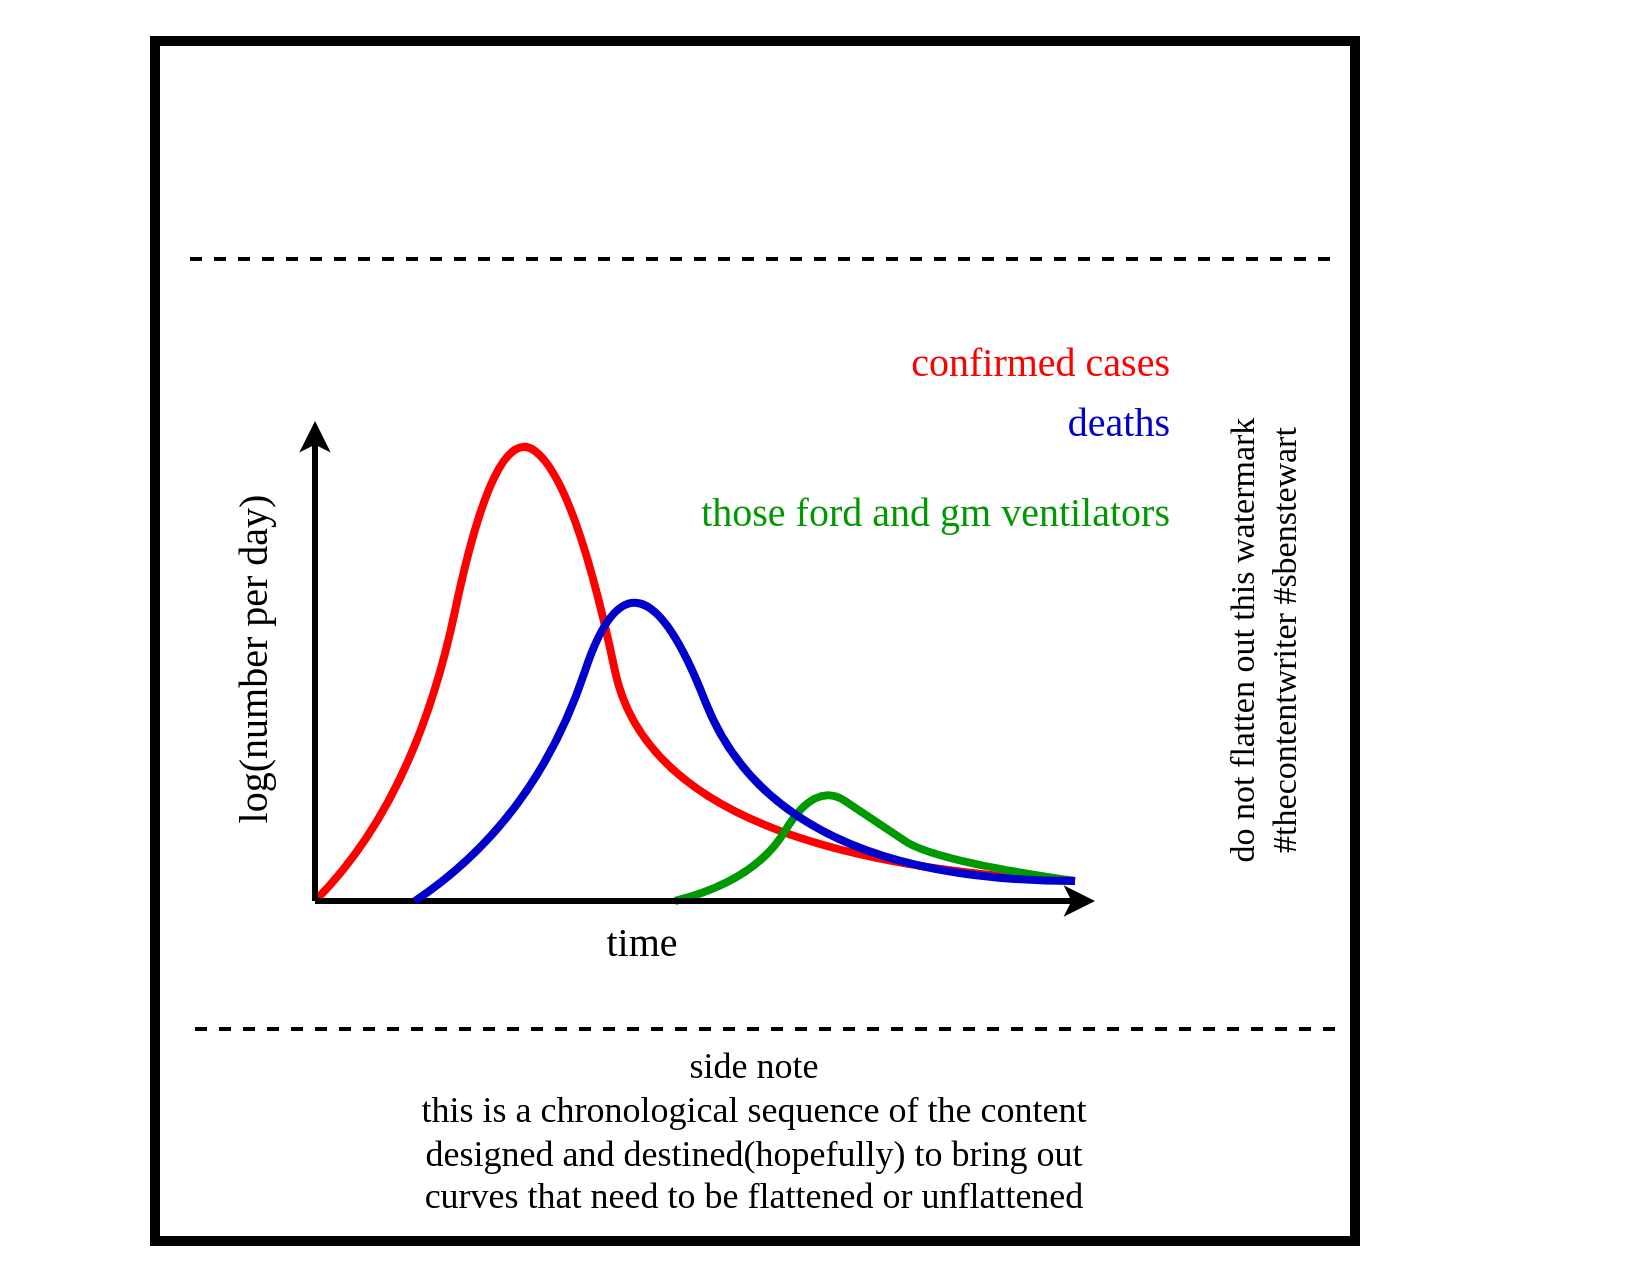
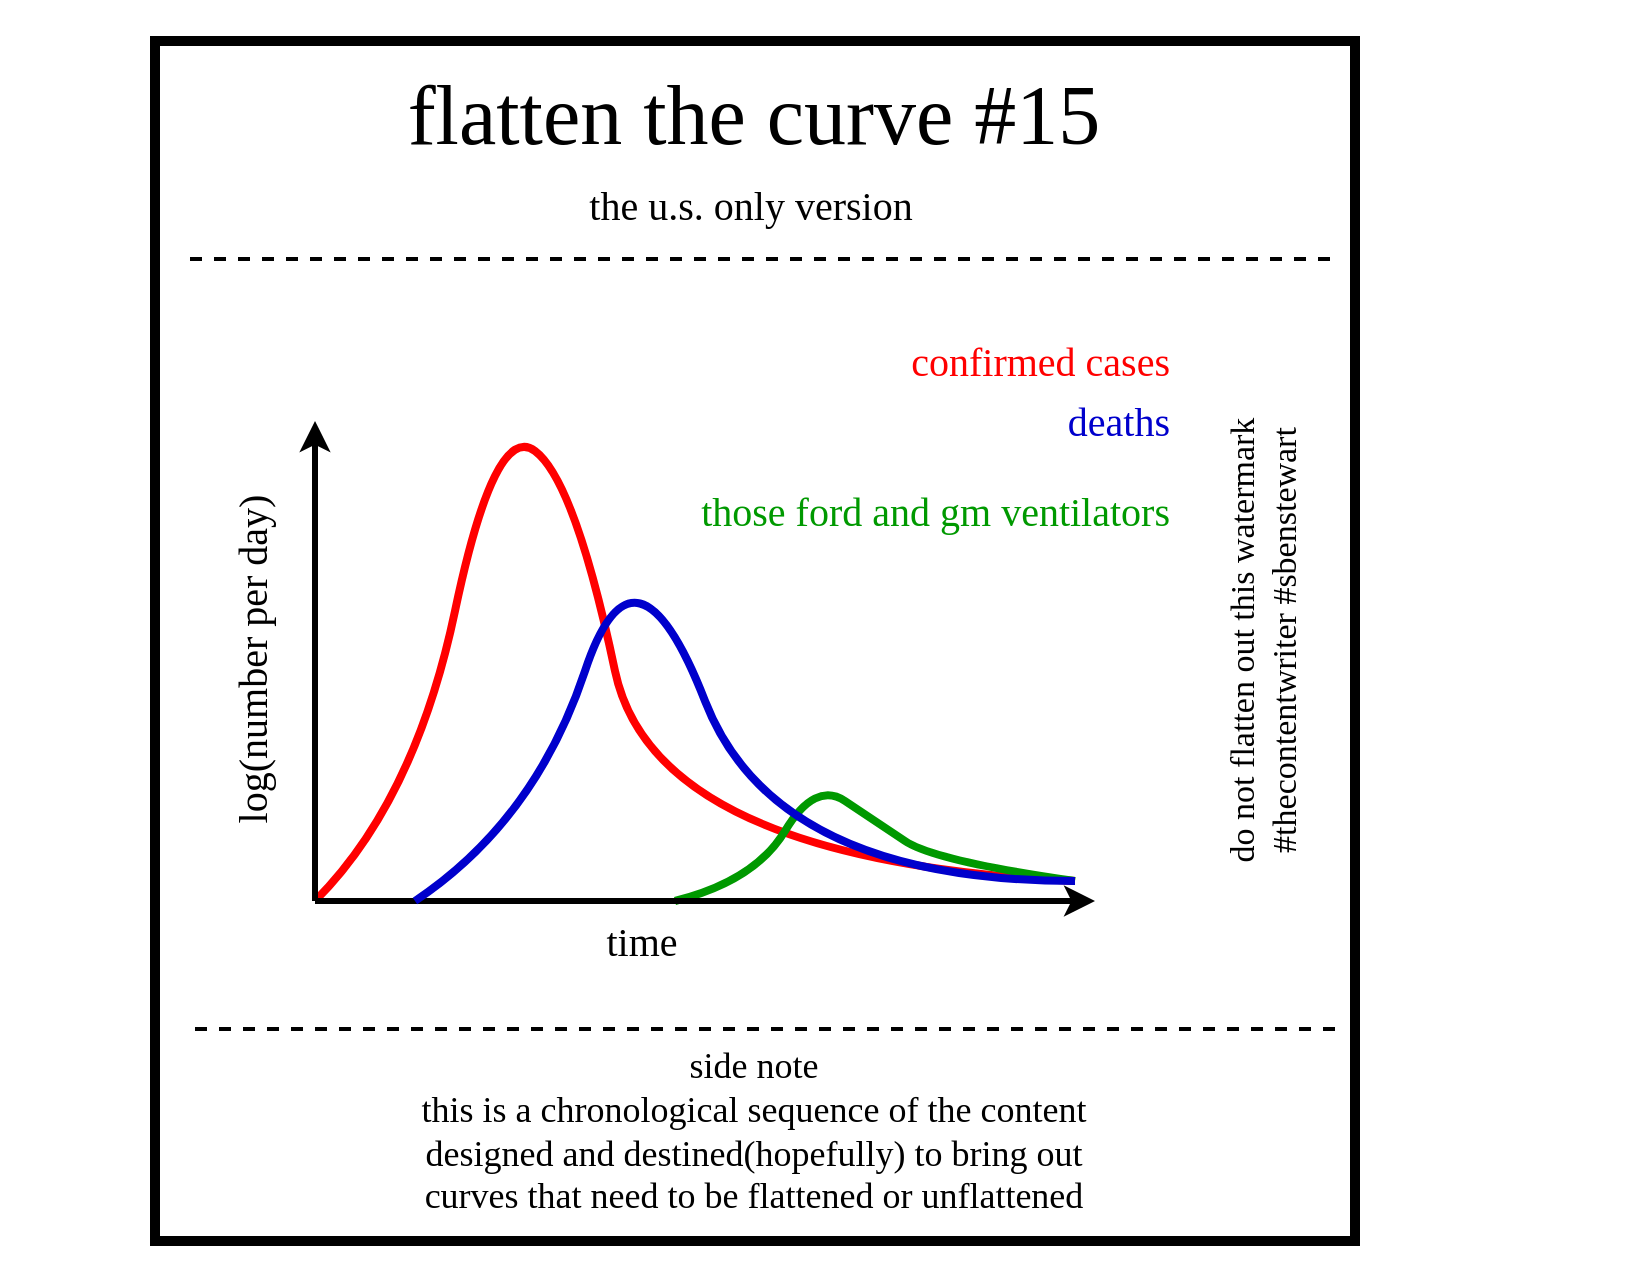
none -> (755, 117)
none -> (752, 205)
